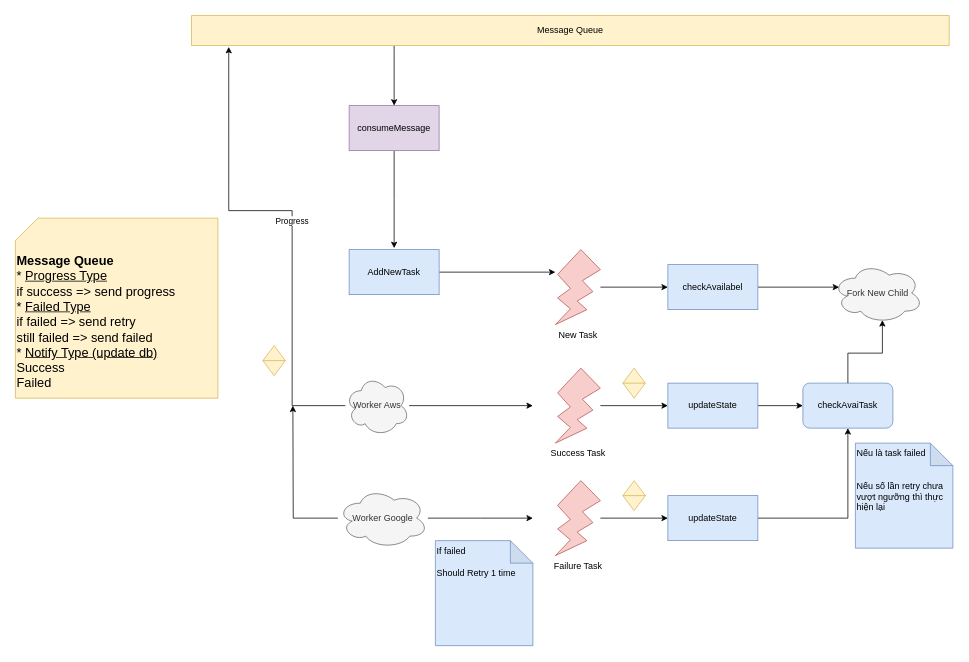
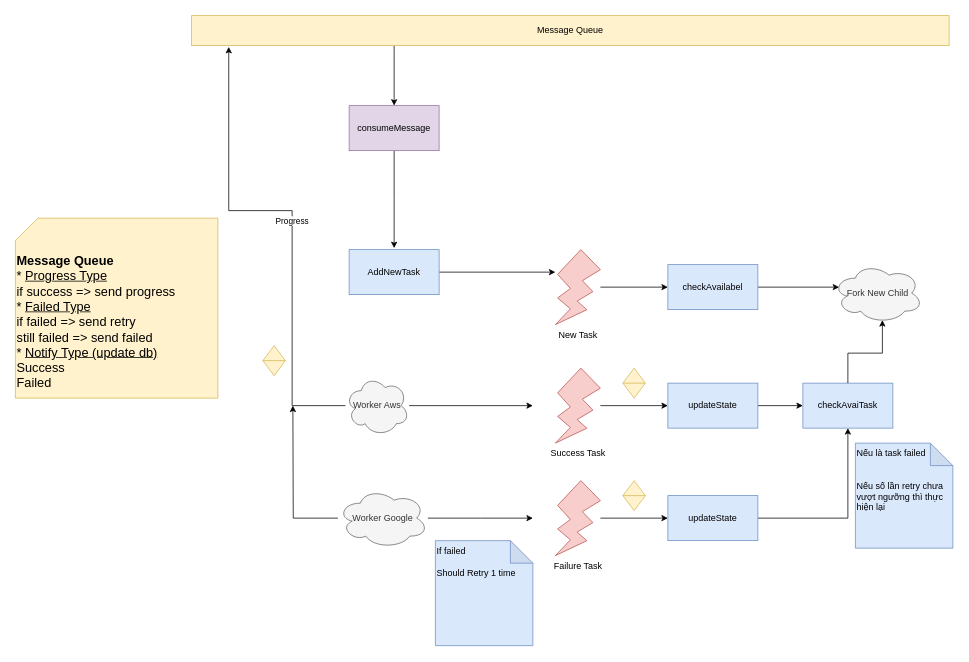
(848, 405) -> (848, 405)
